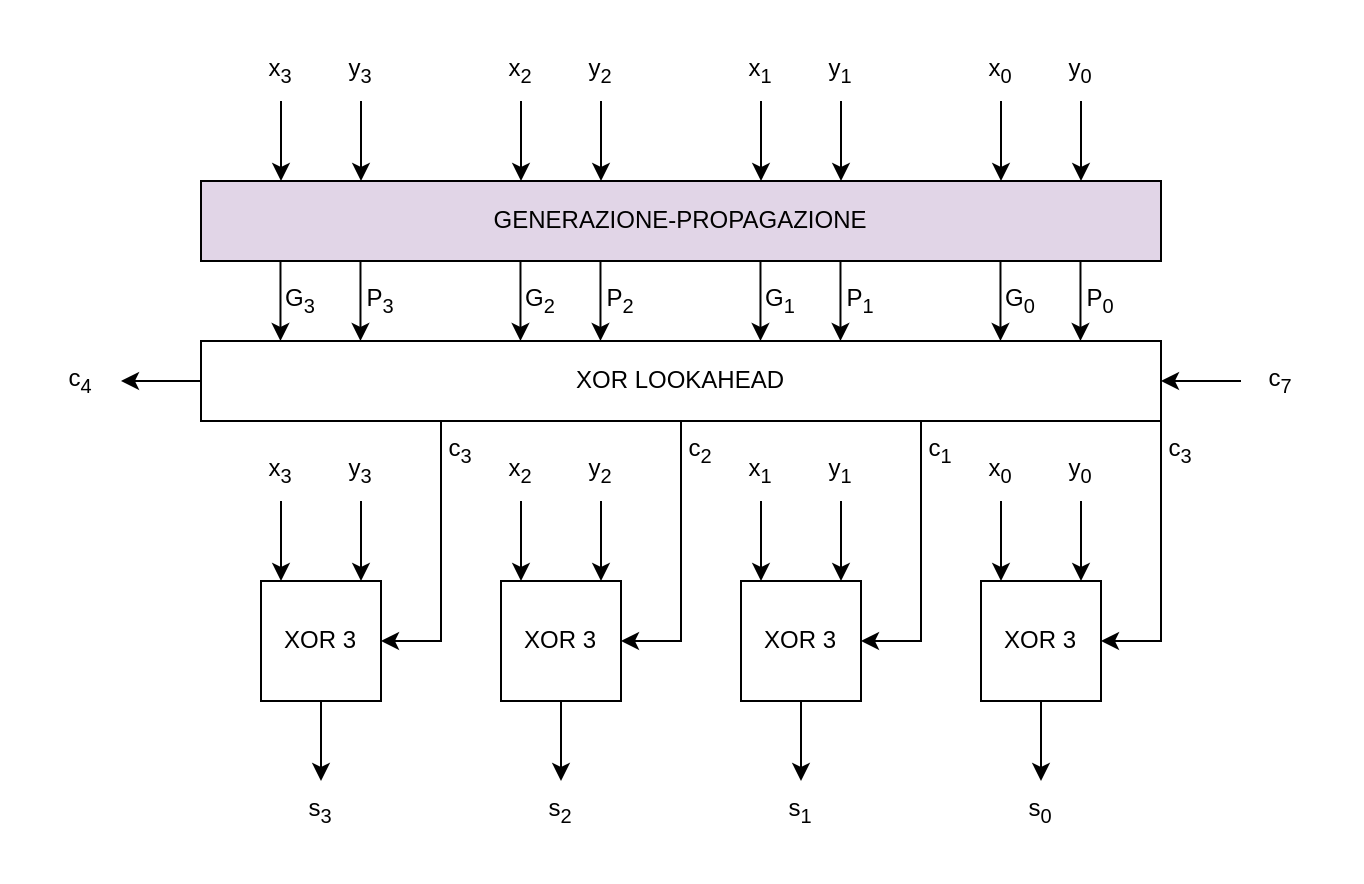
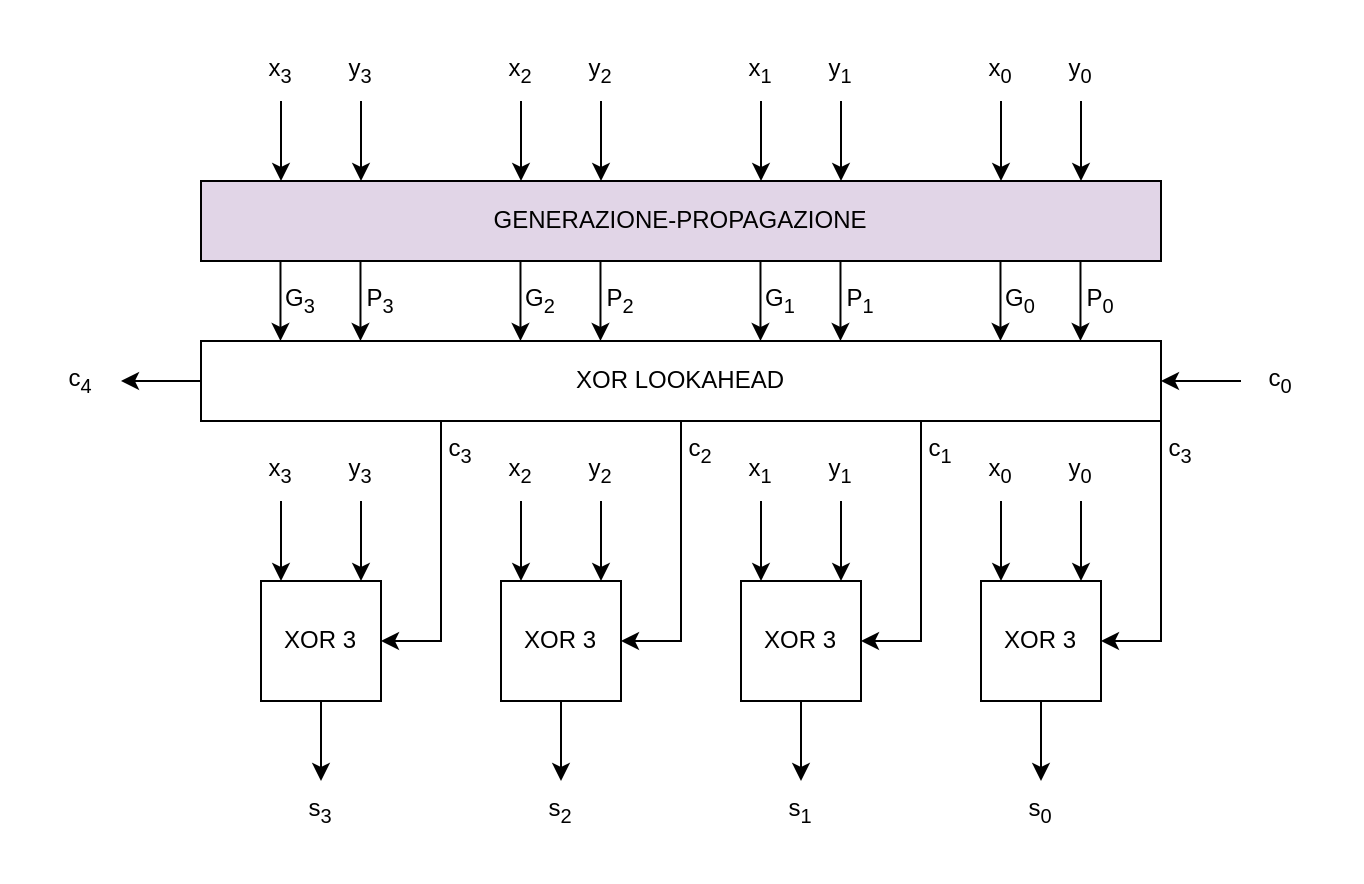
(1281, 381) -> (1281, 381)
